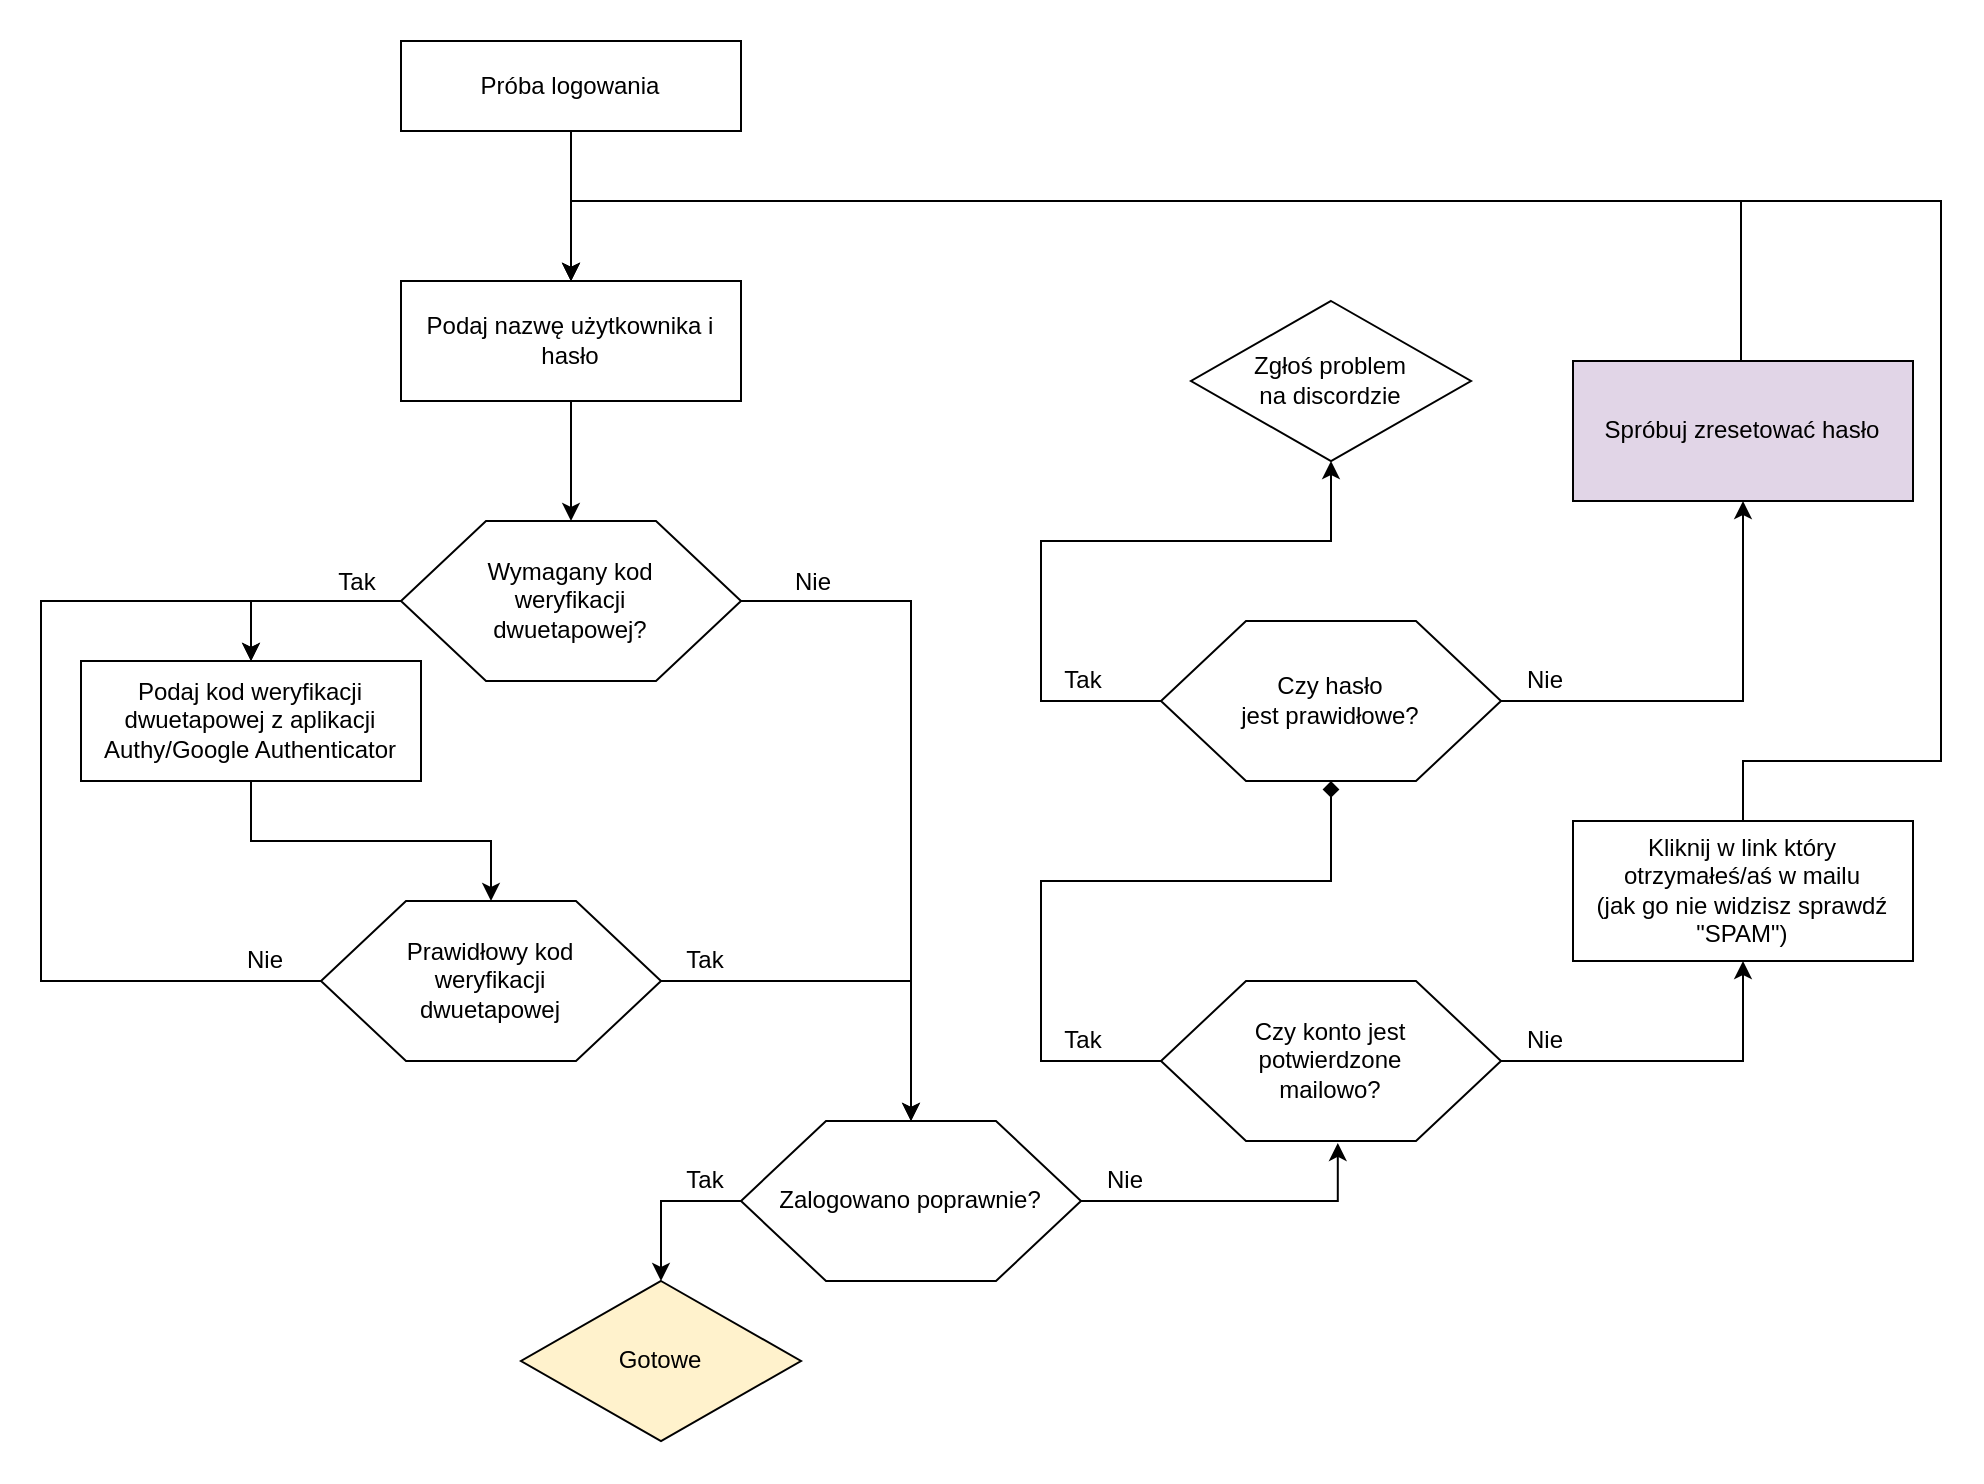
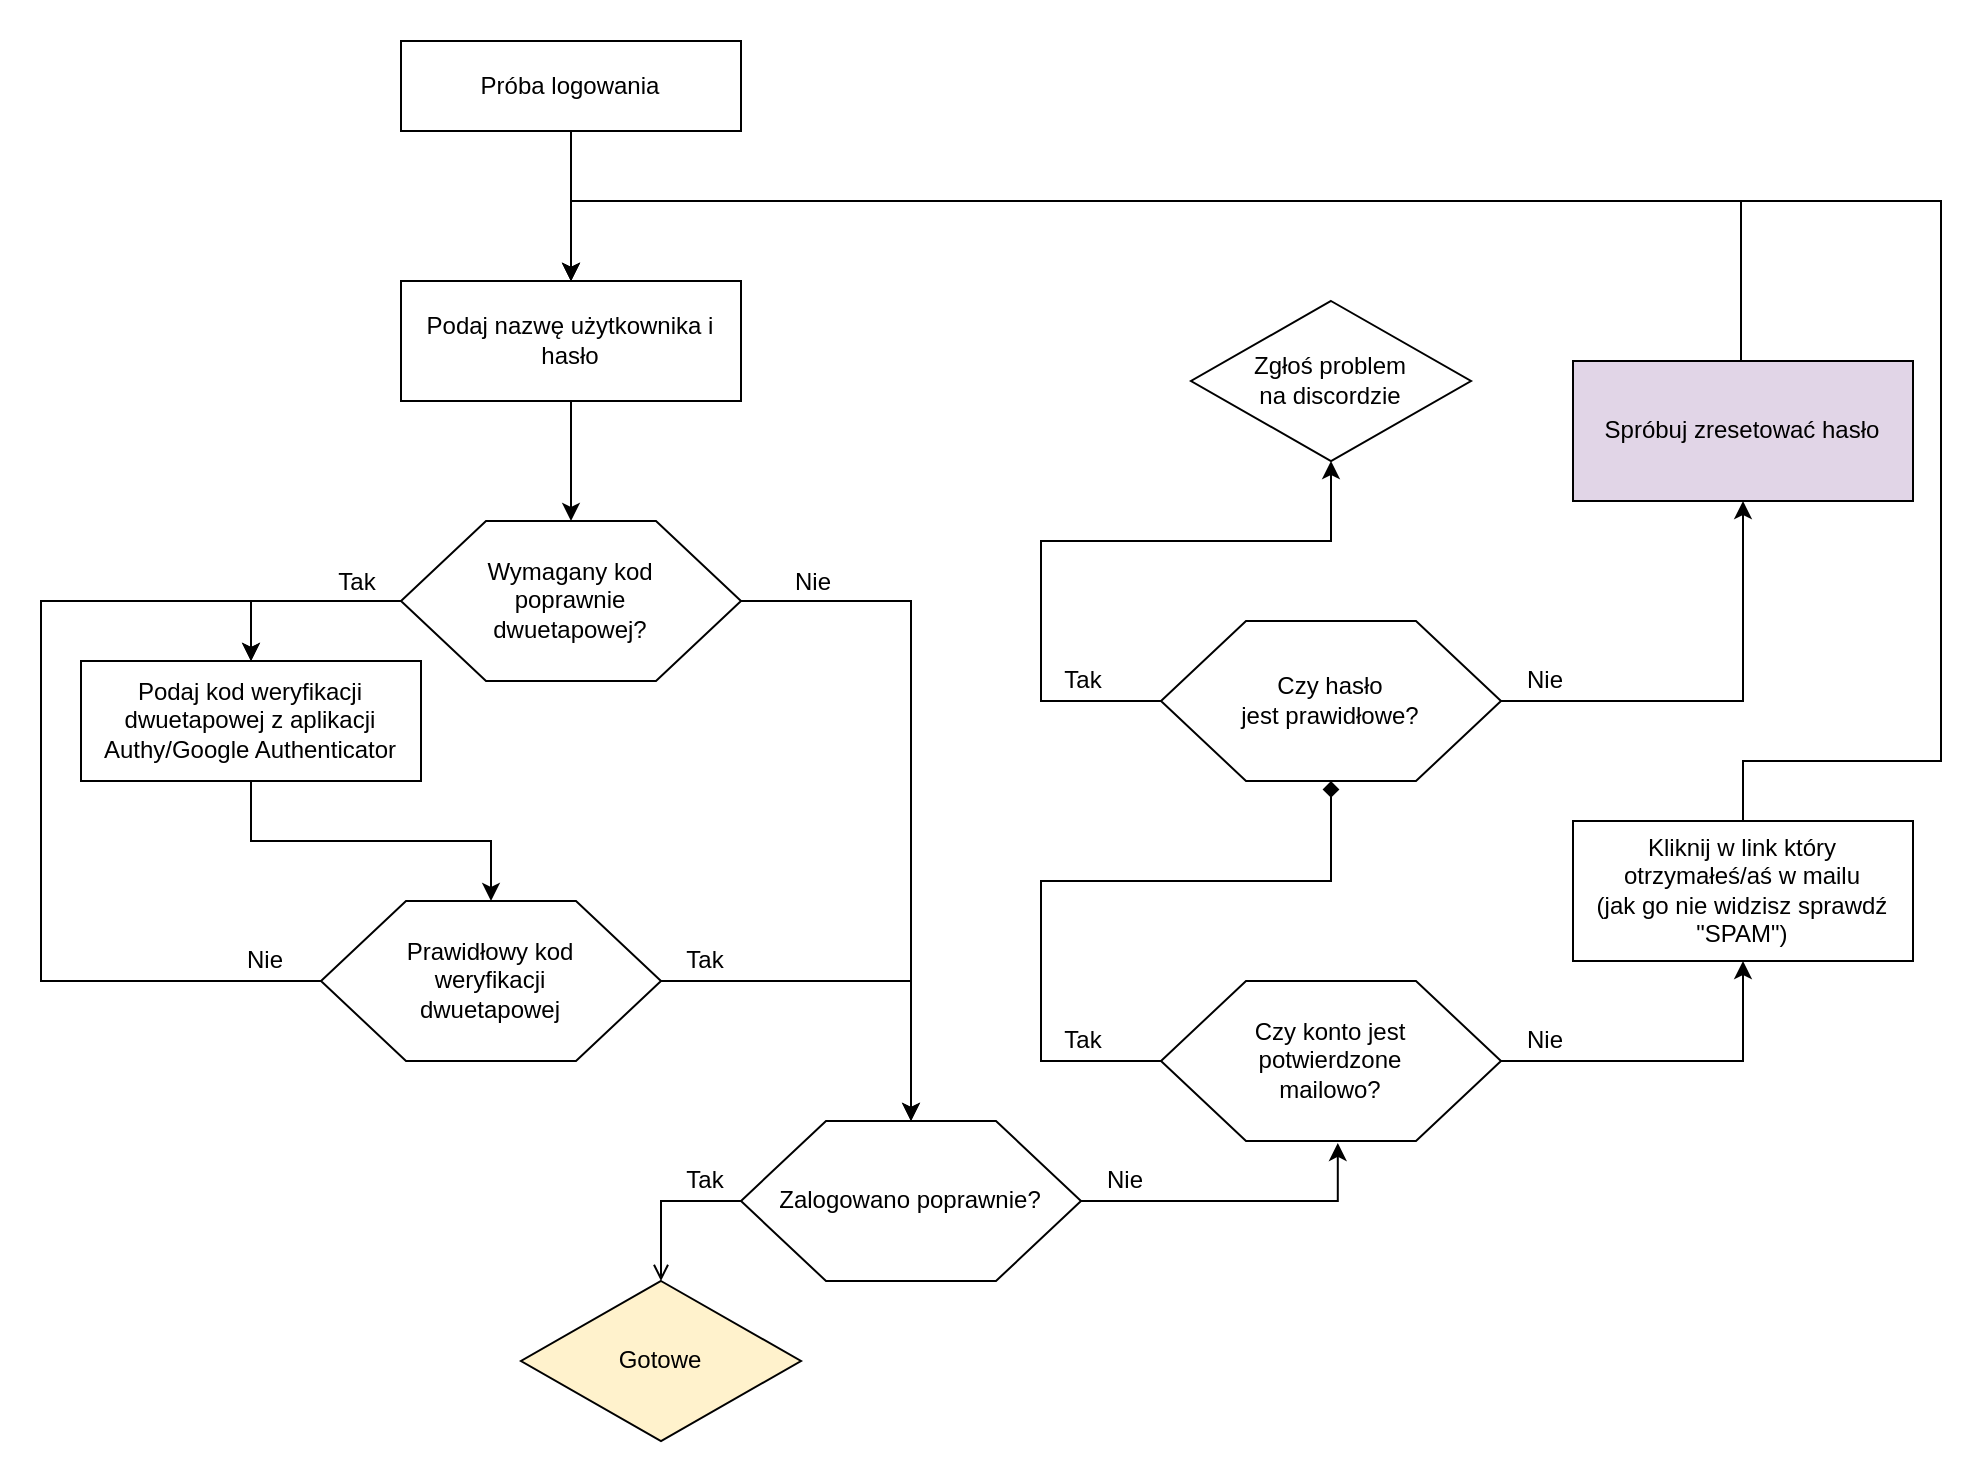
(571, 601) -> (571, 601)
(661, 1266) -> (661, 1269)
